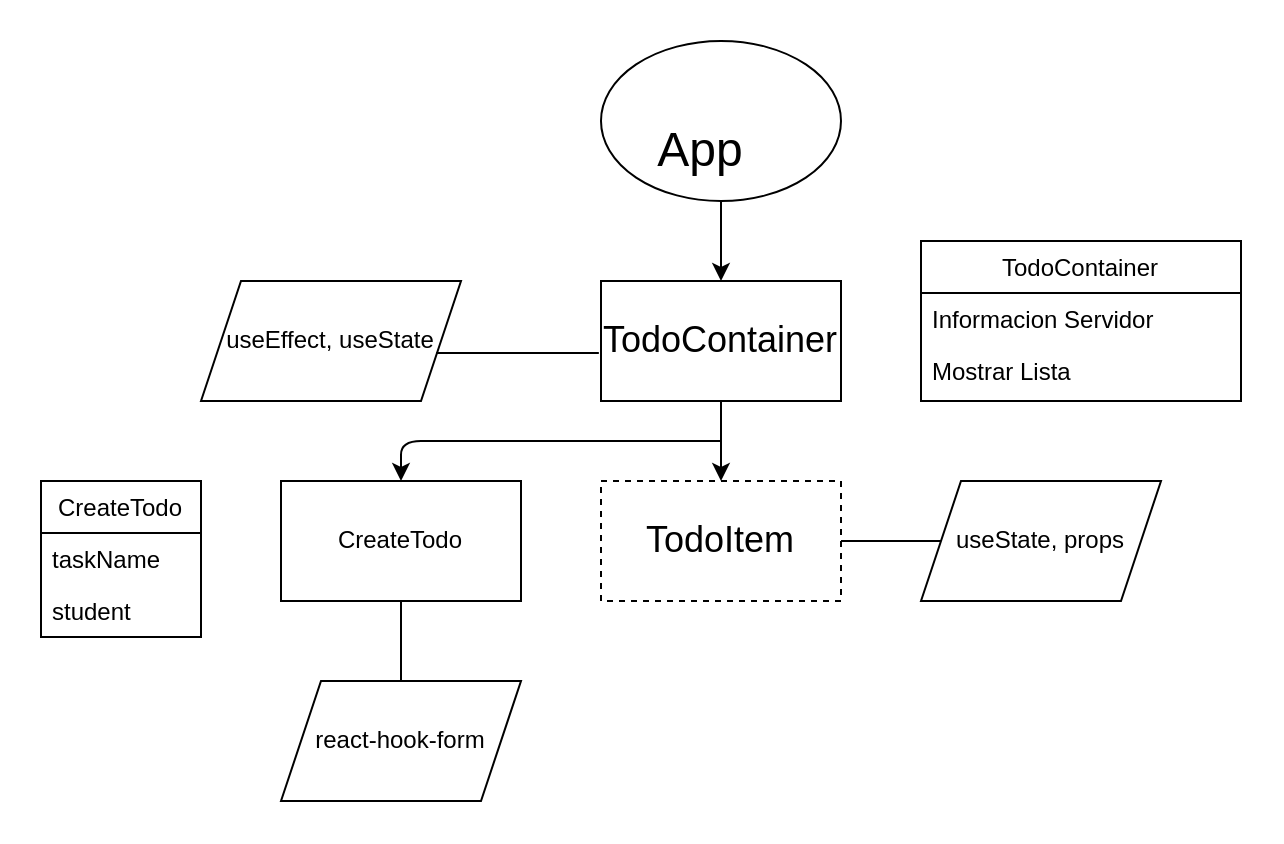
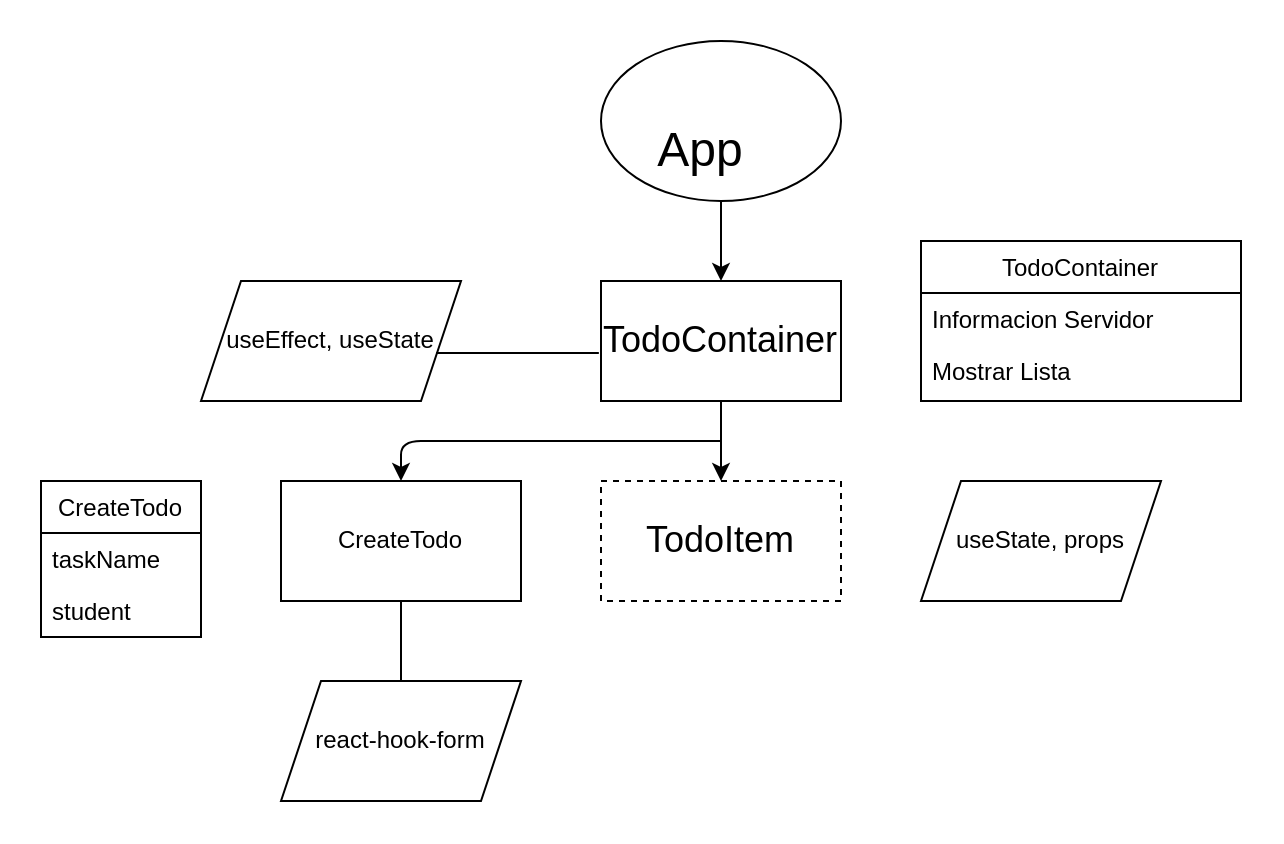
(891, 541) -> none
